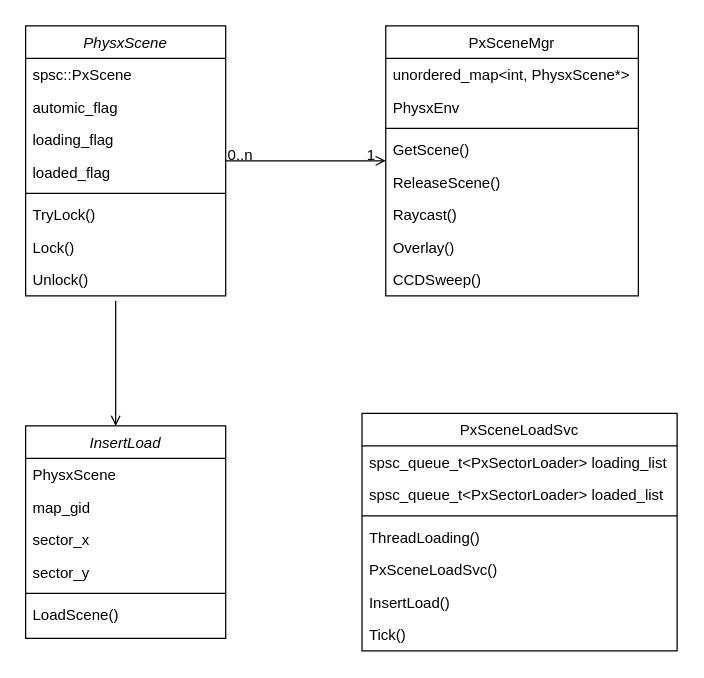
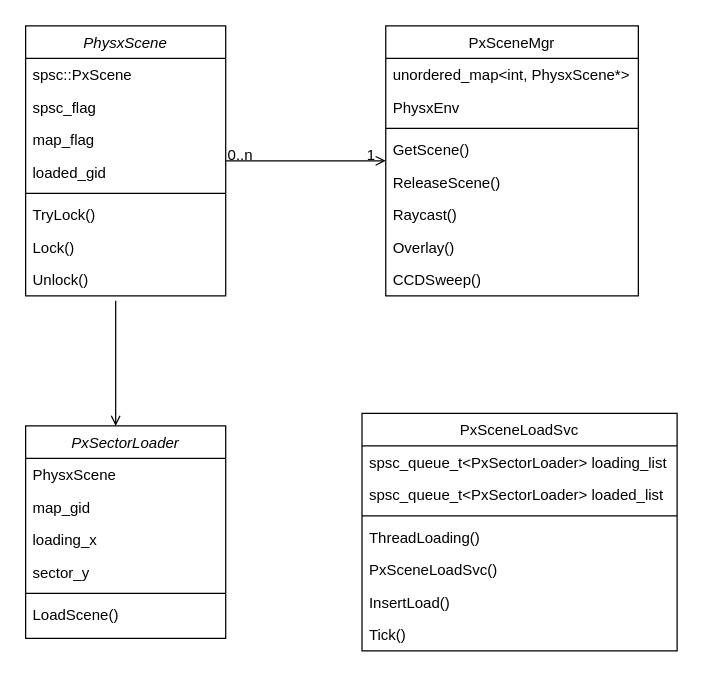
(79, 108) -> (68, 108)
(77, 140) -> (64, 140)
(75, 173) -> (71, 173)
(125, 443) -> (125, 443)
(66, 540) -> (66, 540)
